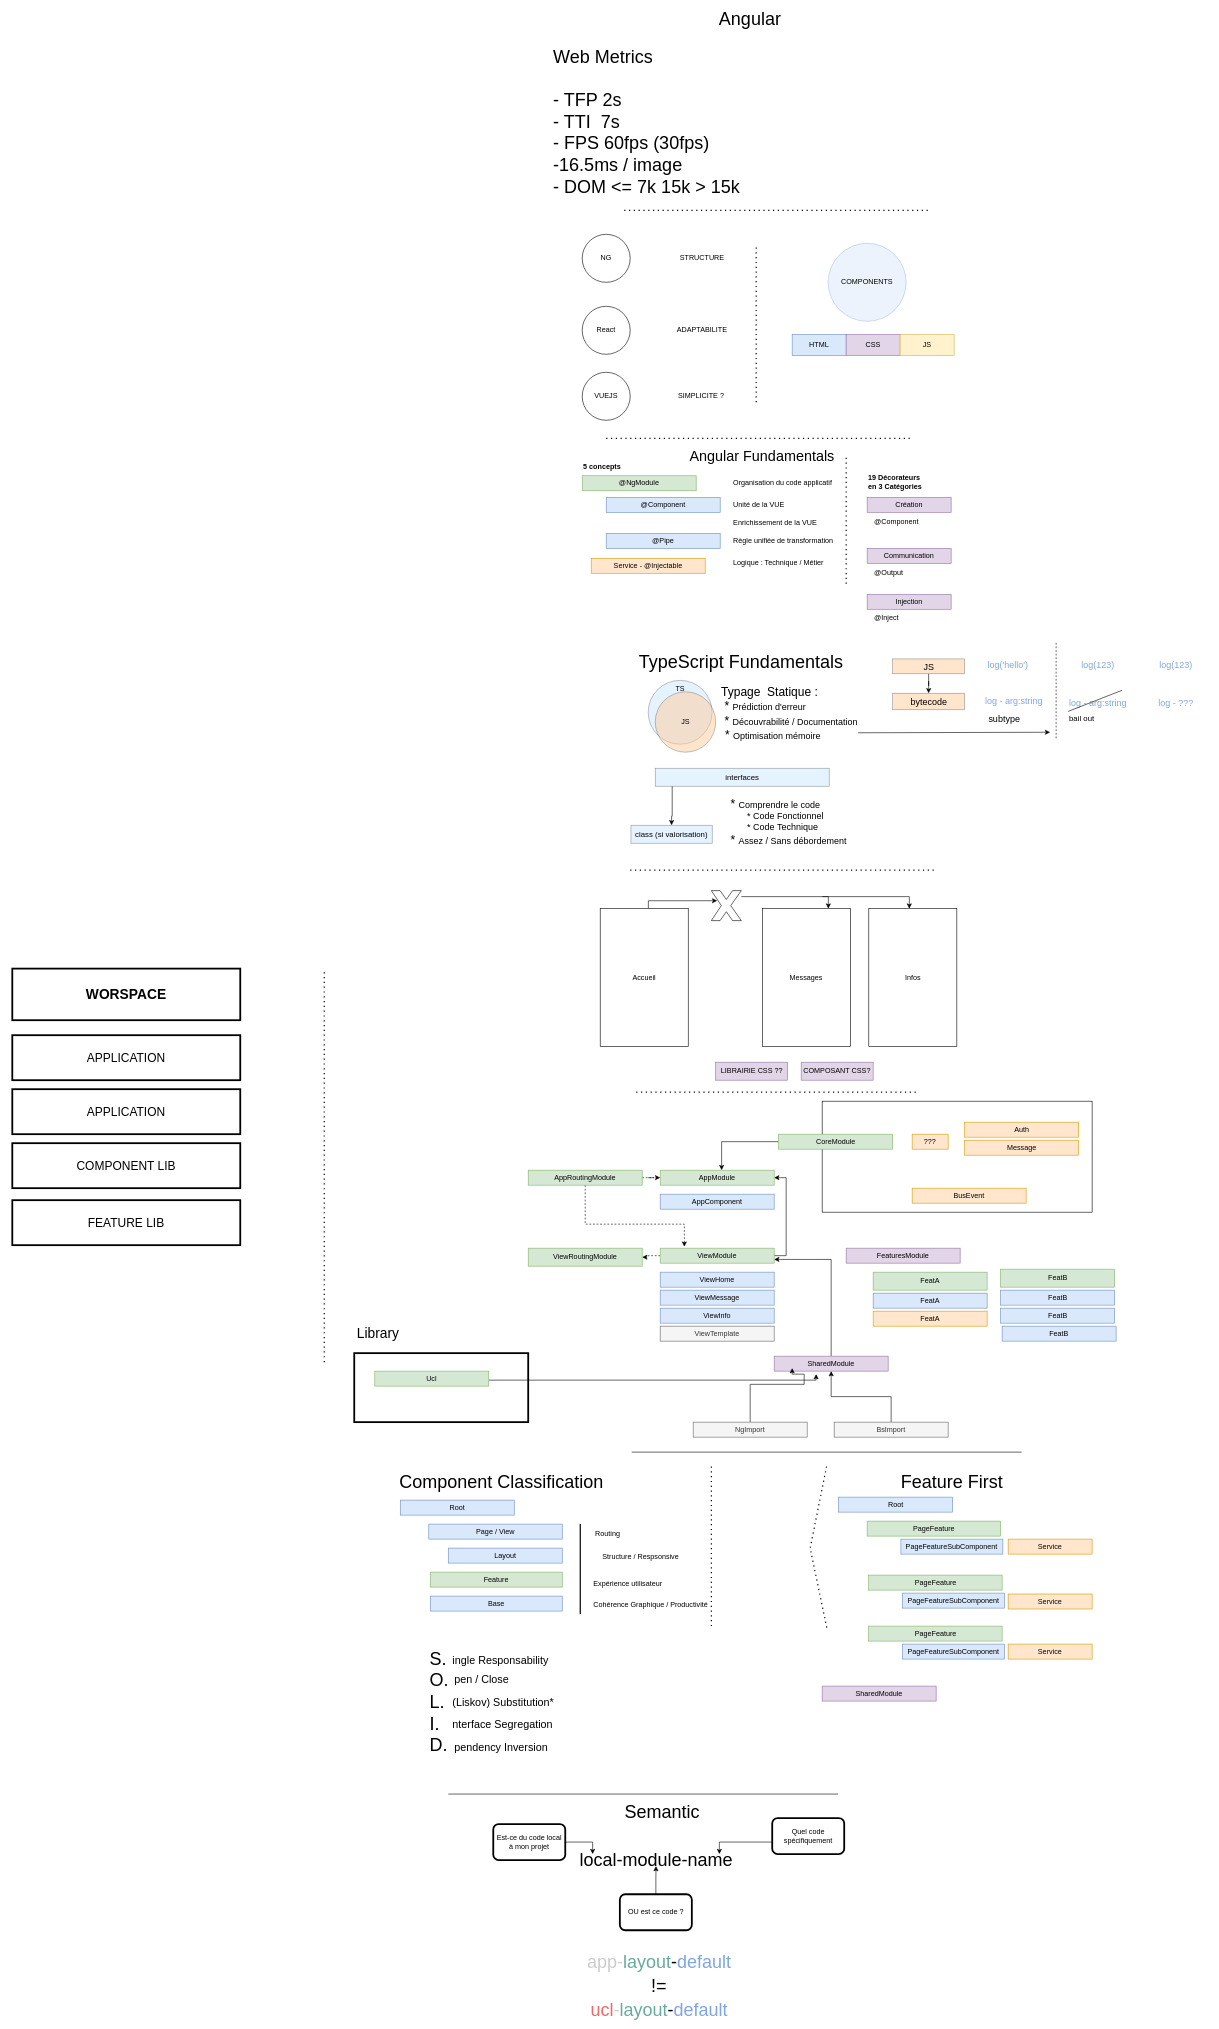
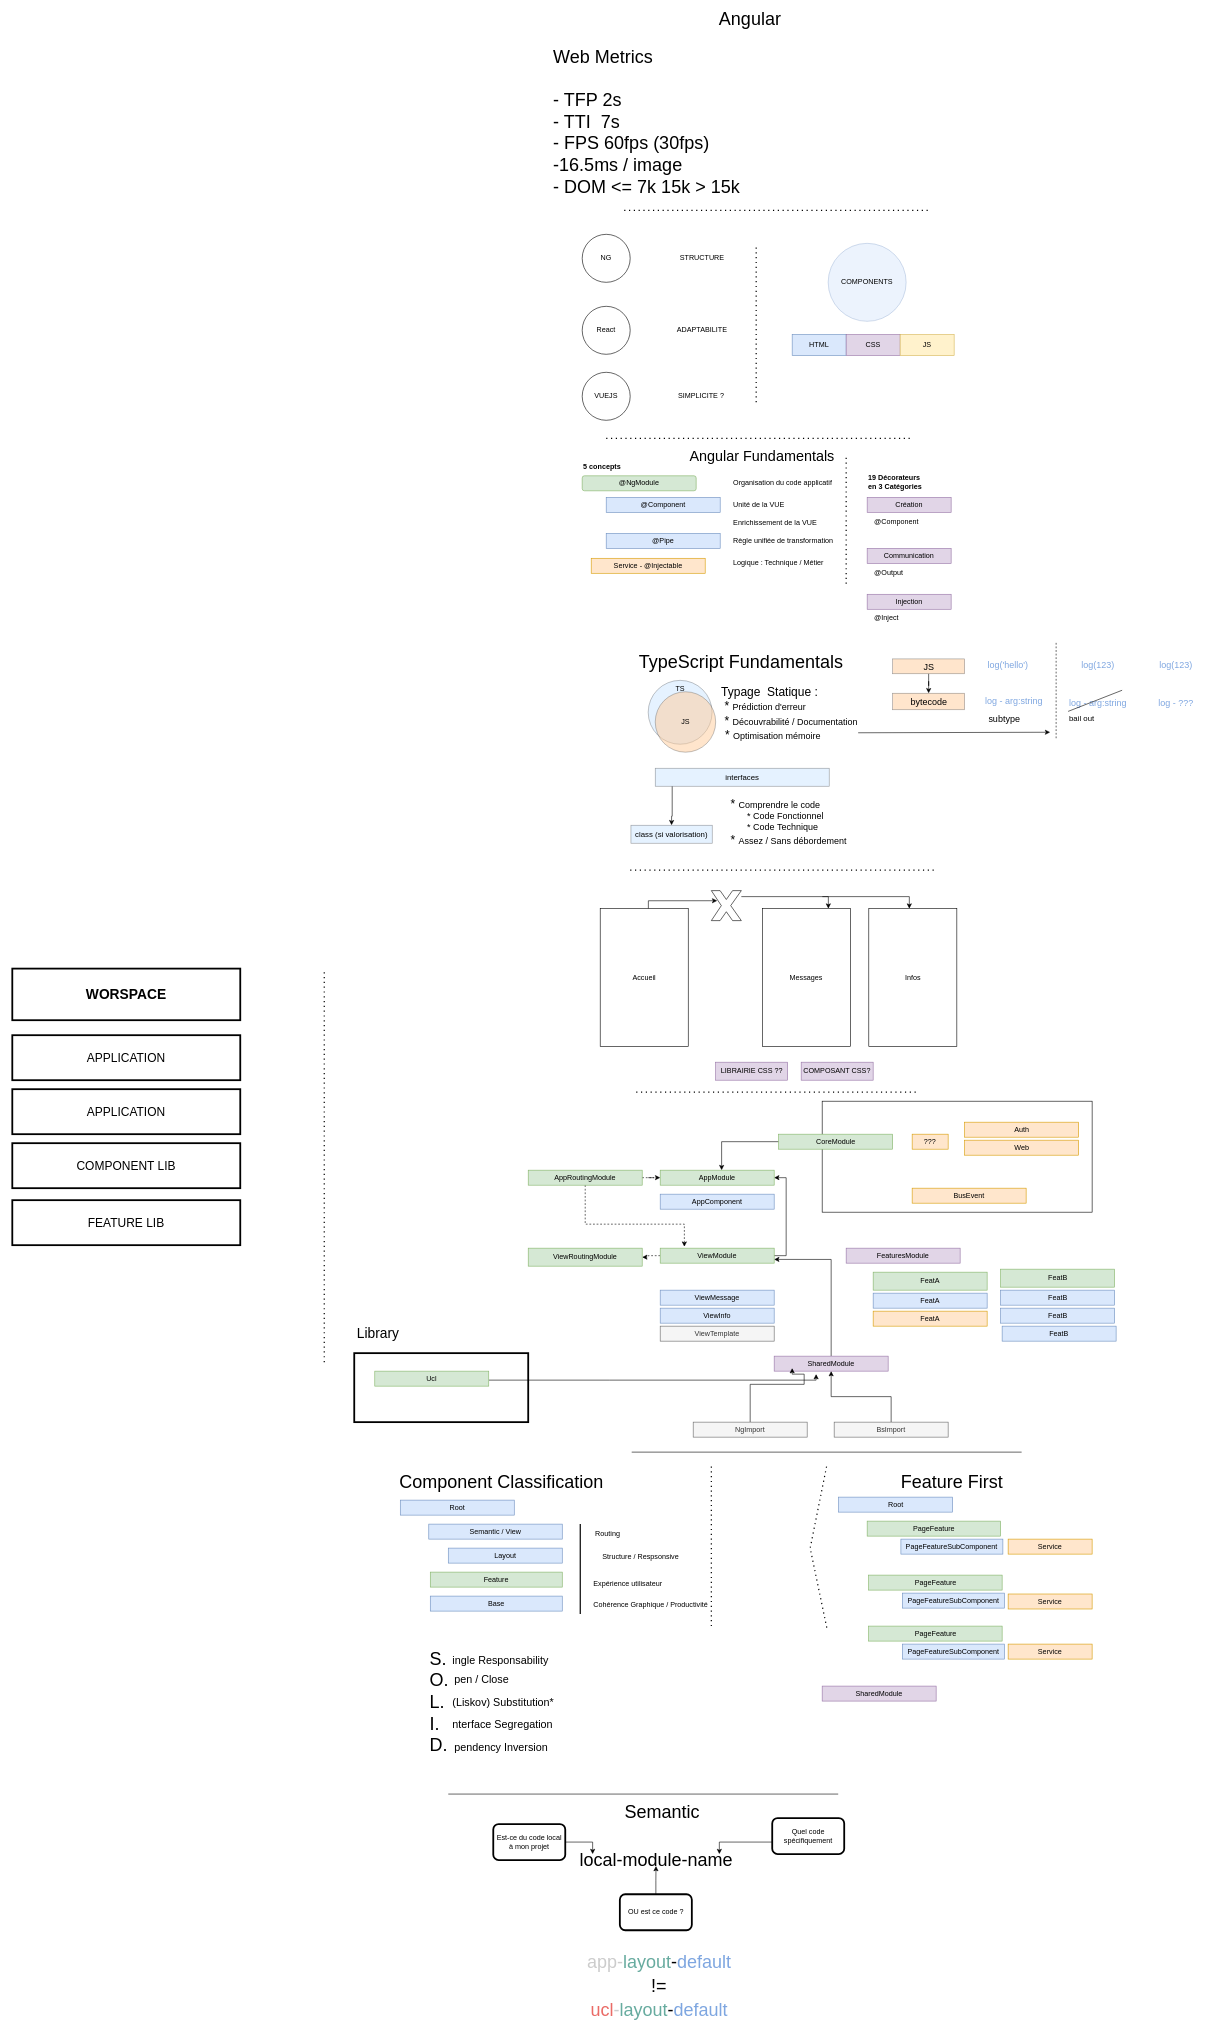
(639, 483) -> (639, 483)
(1022, 1148) -> (1022, 1148)
(717, 1280) -> none
(496, 1532) -> (496, 1532)
